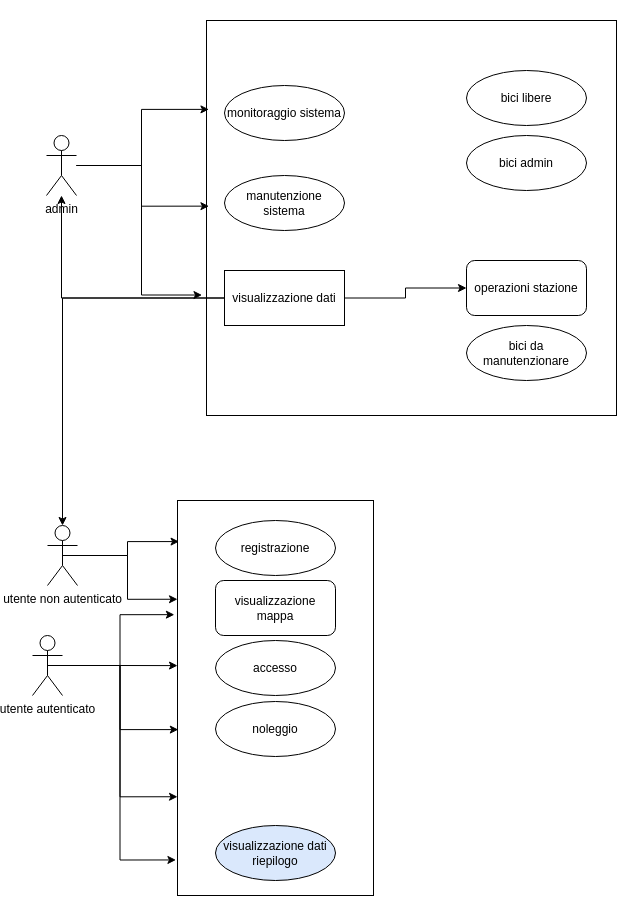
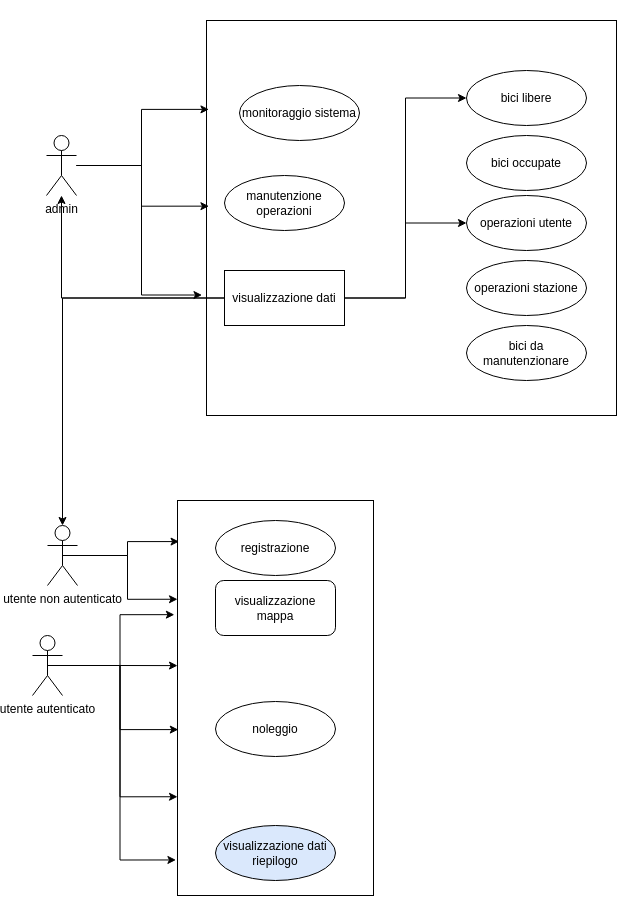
(285, 113) -> (300, 113)
(527, 164) -> (527, 164)
(285, 204) -> (285, 204)
none -> (433, 223)
none -> (527, 223)
(433, 288) -> (406, 133)
(527, 288) -> (527, 288)
(276, 668) -> none
